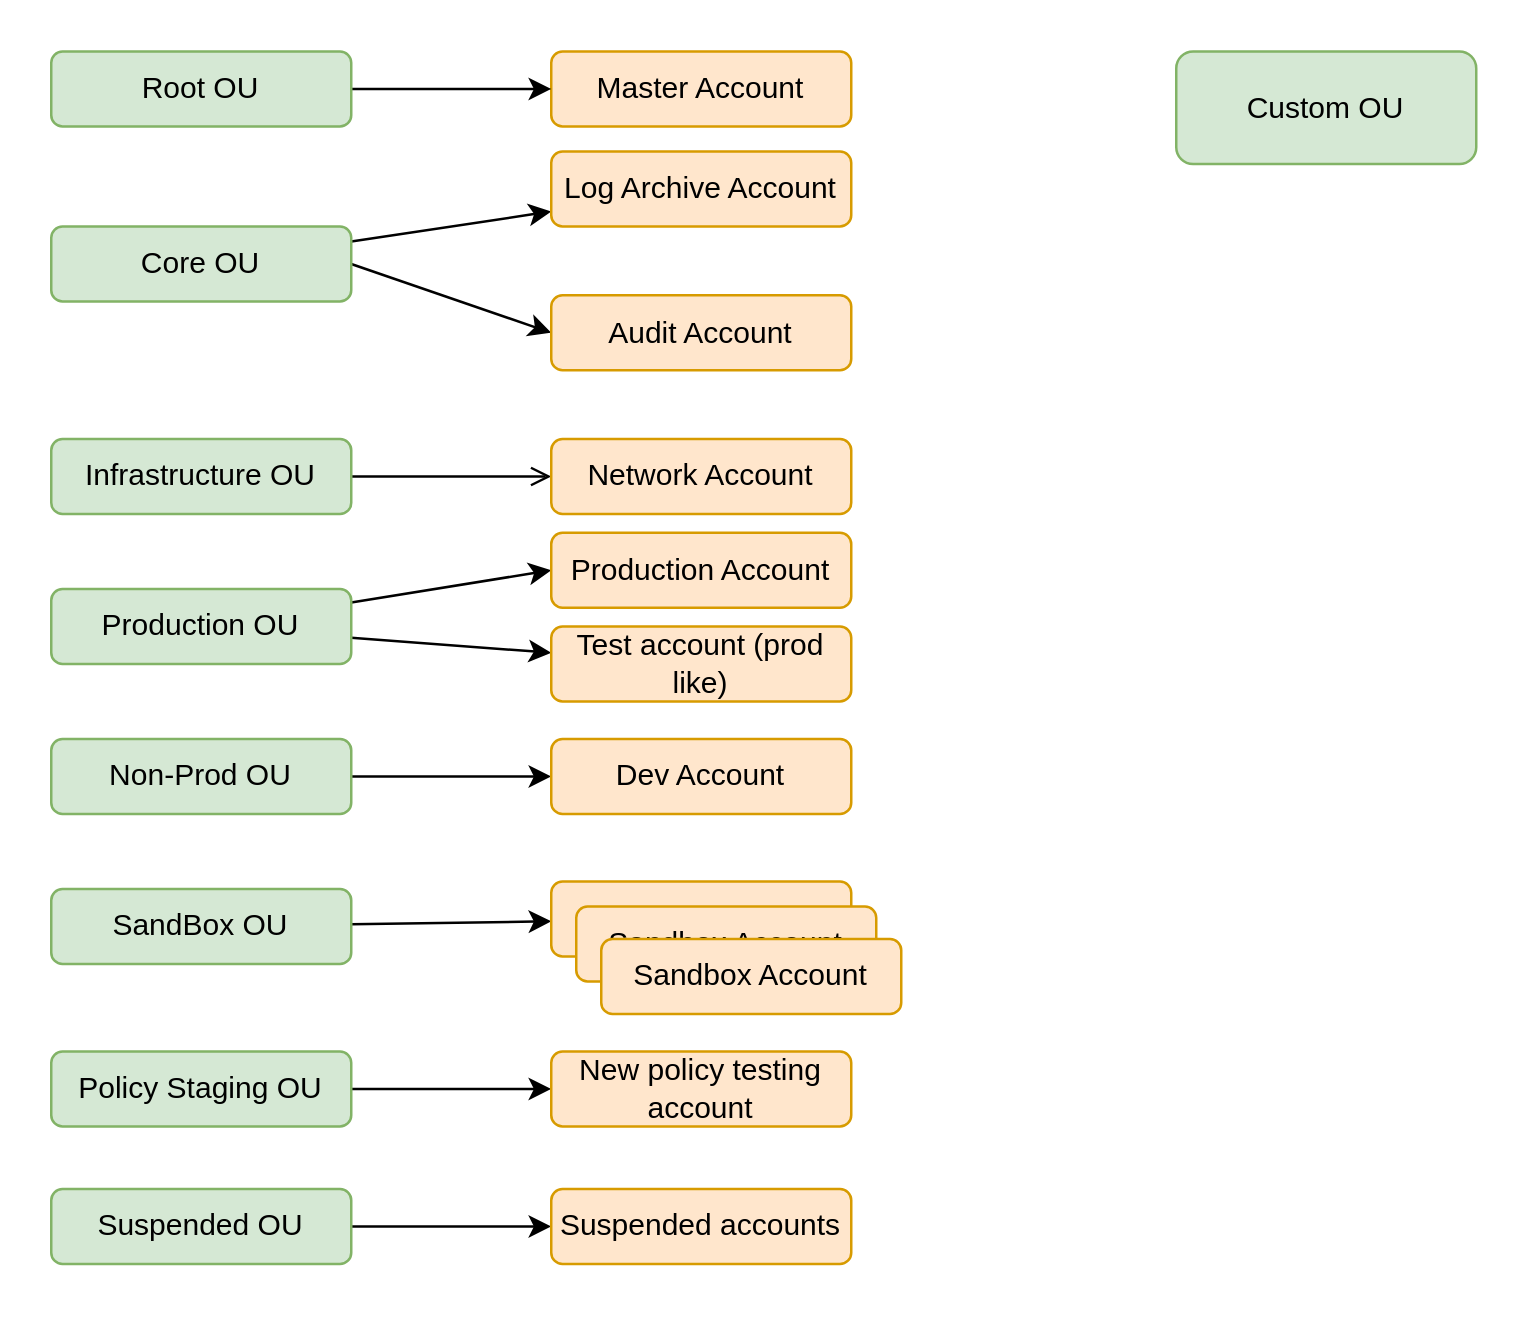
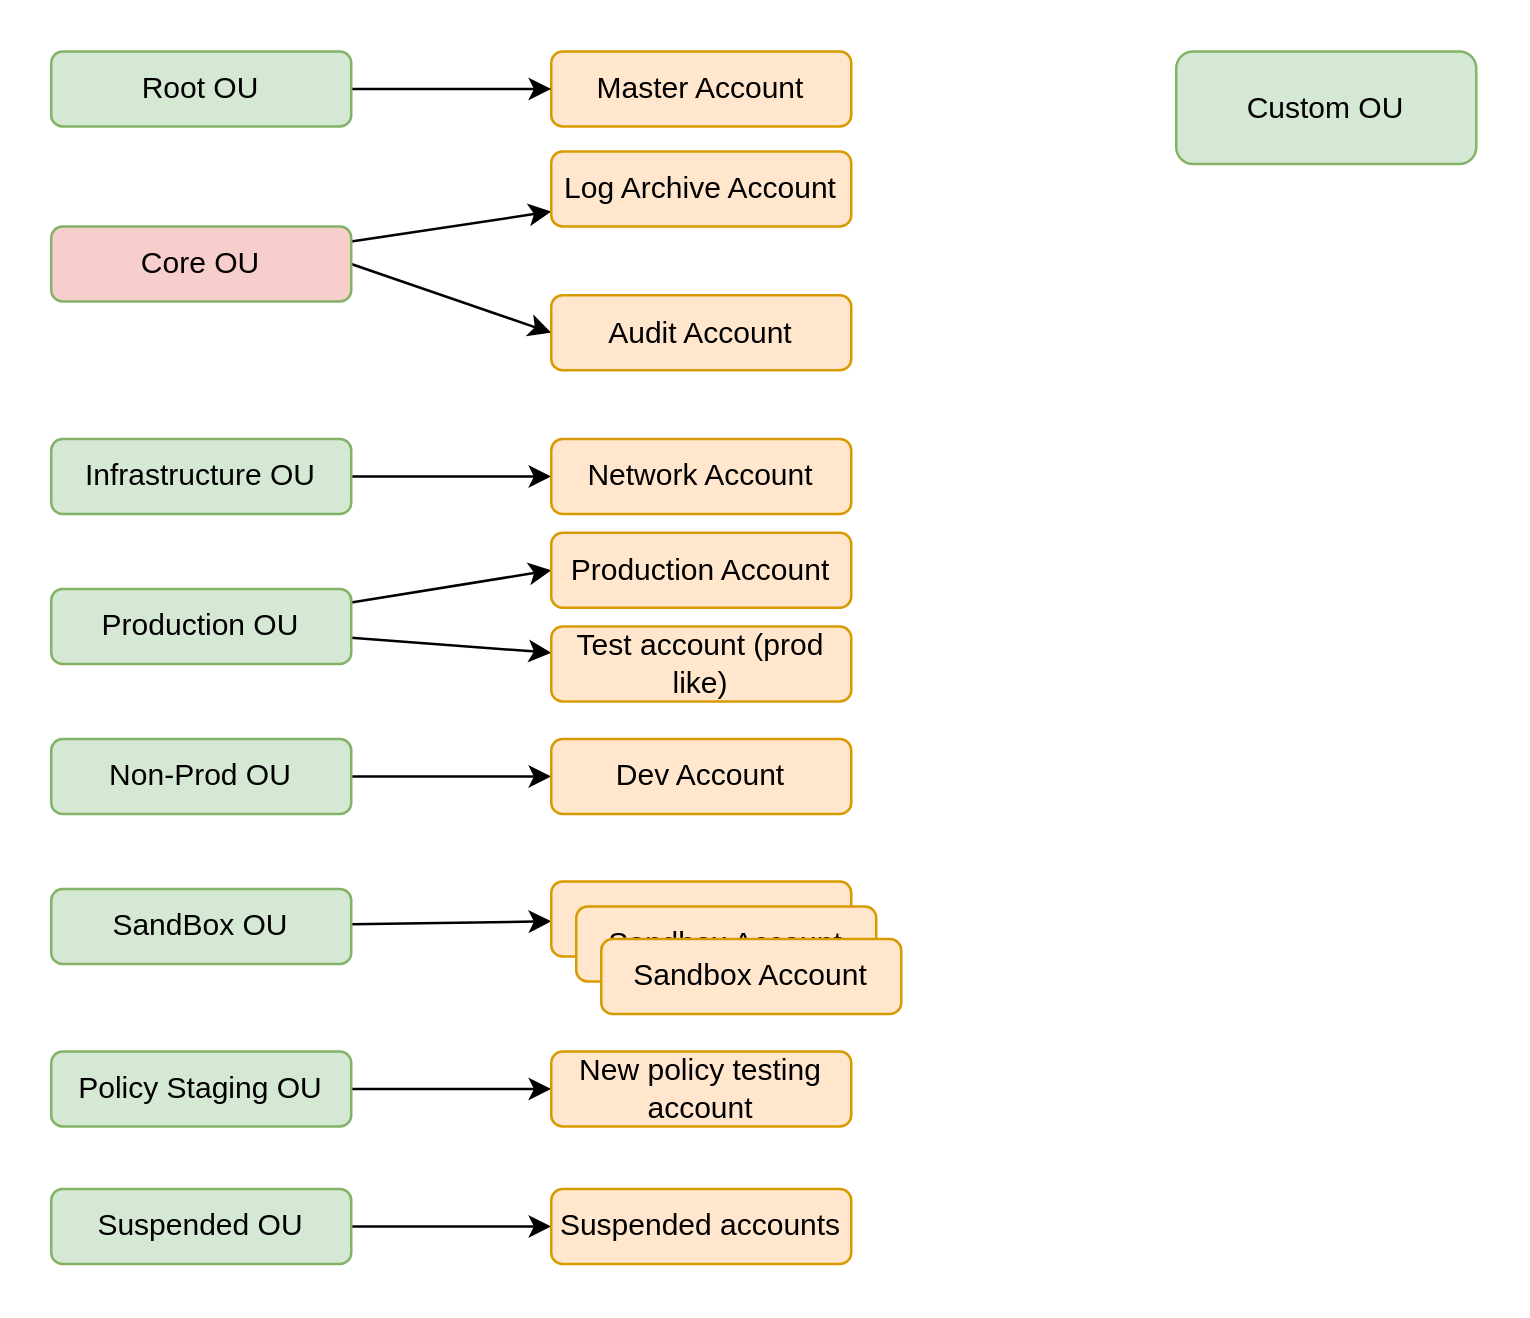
(201, 264) -> (201, 264)
(537, 476) -> (533, 476)
